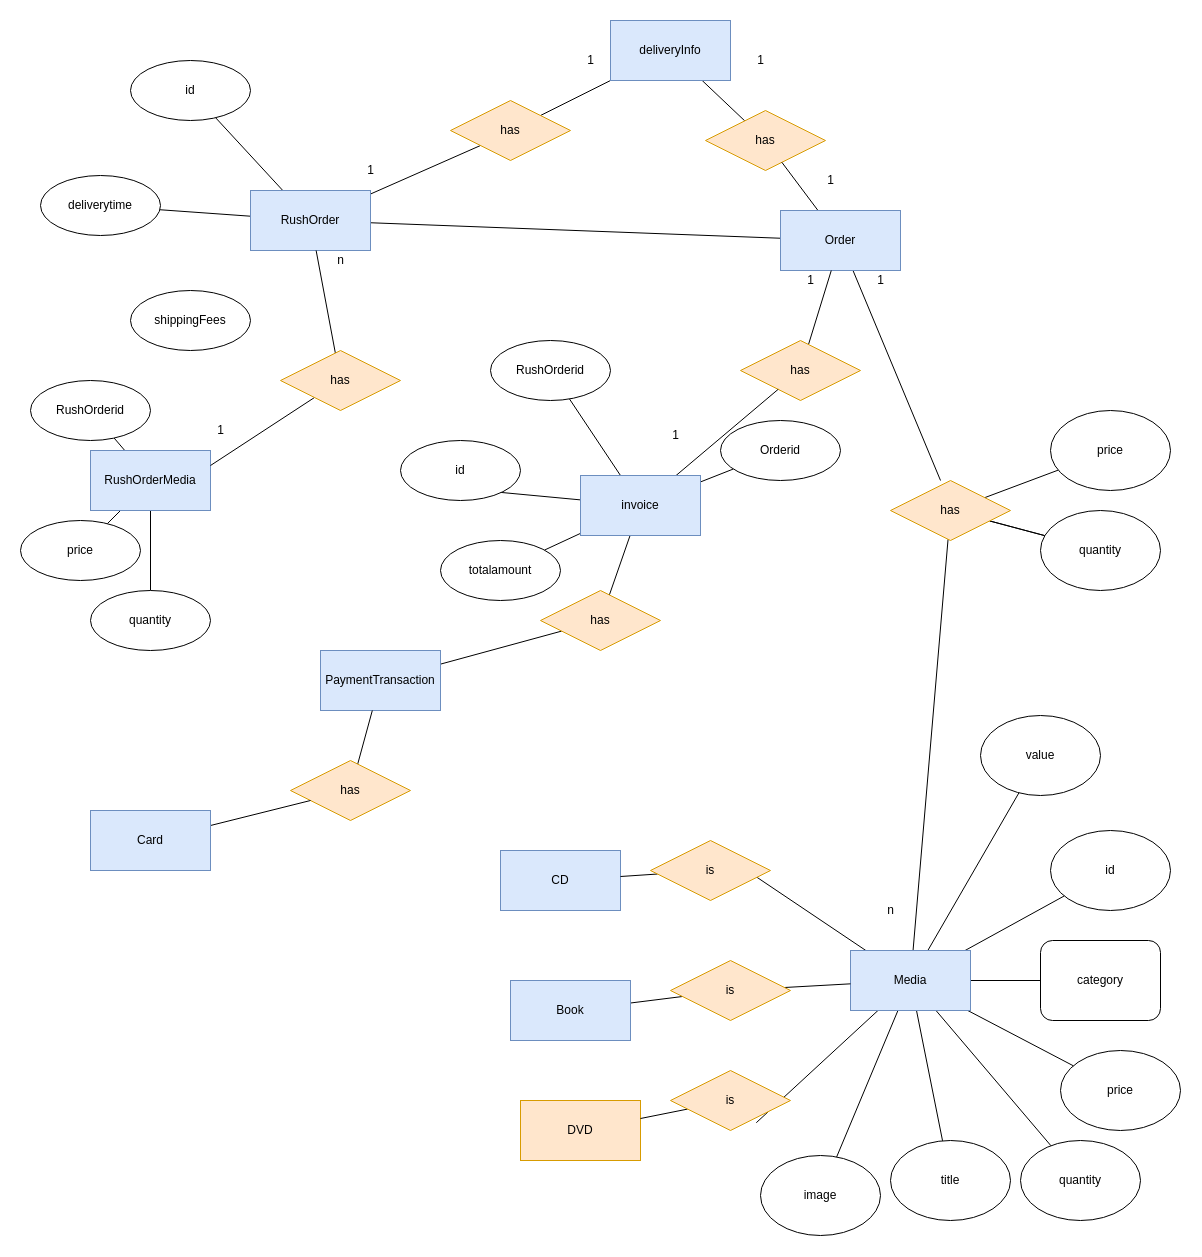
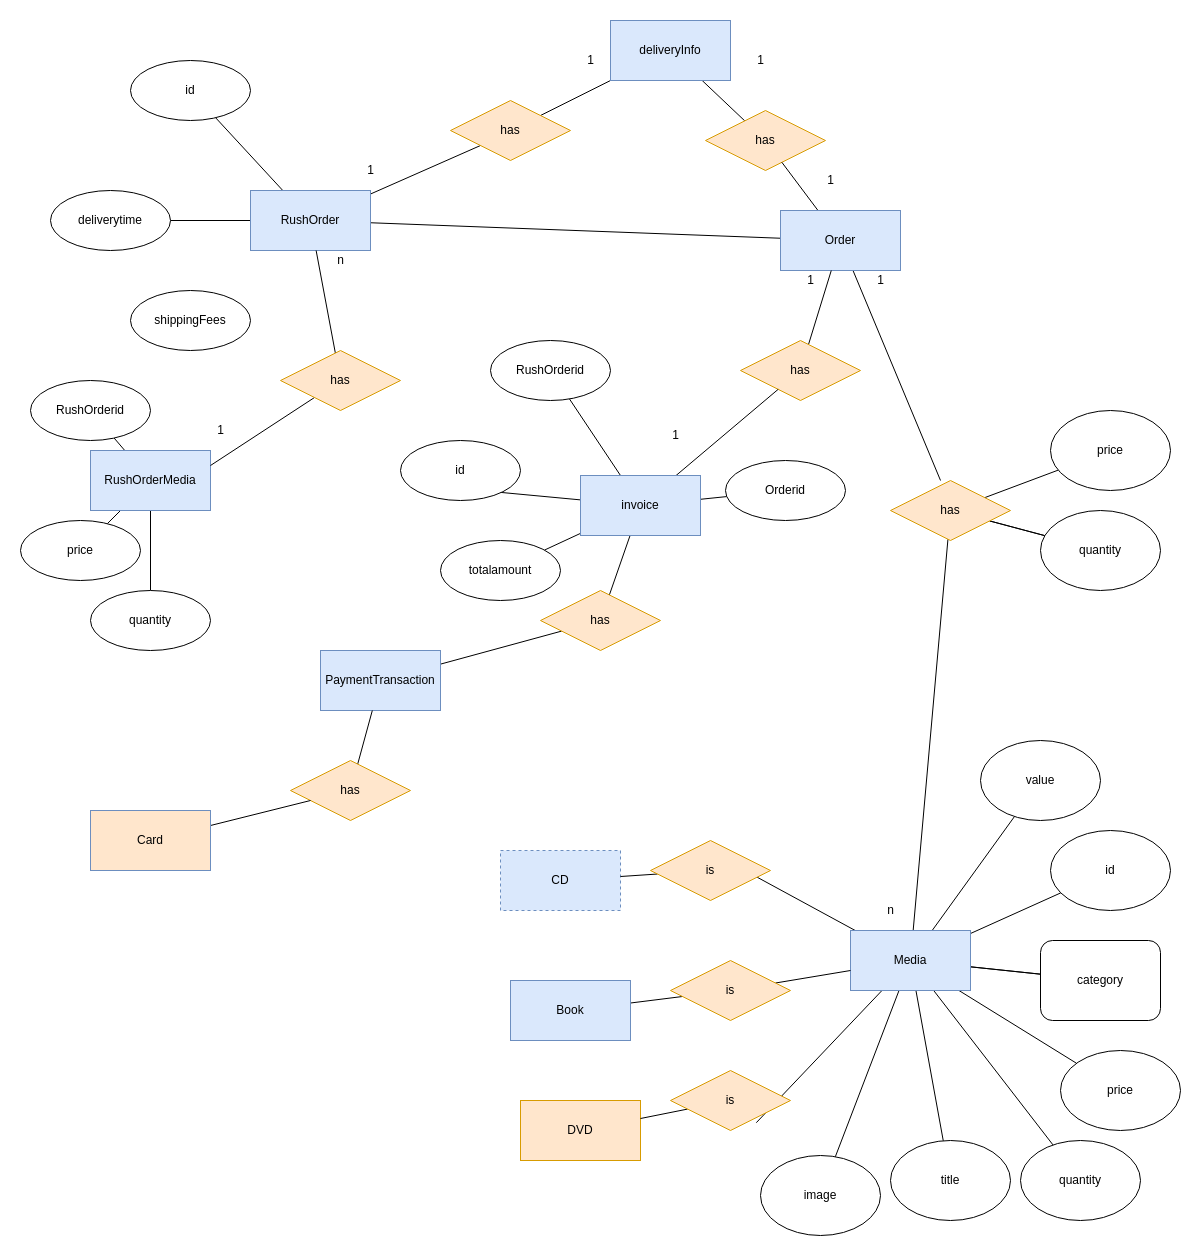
(101, 206) -> (111, 221)
(781, 451) -> (786, 491)
(1041, 756) -> (1041, 781)
(151, 841) -> (151, 841)
(561, 881) -> (561, 881)
(911, 981) -> (911, 961)
